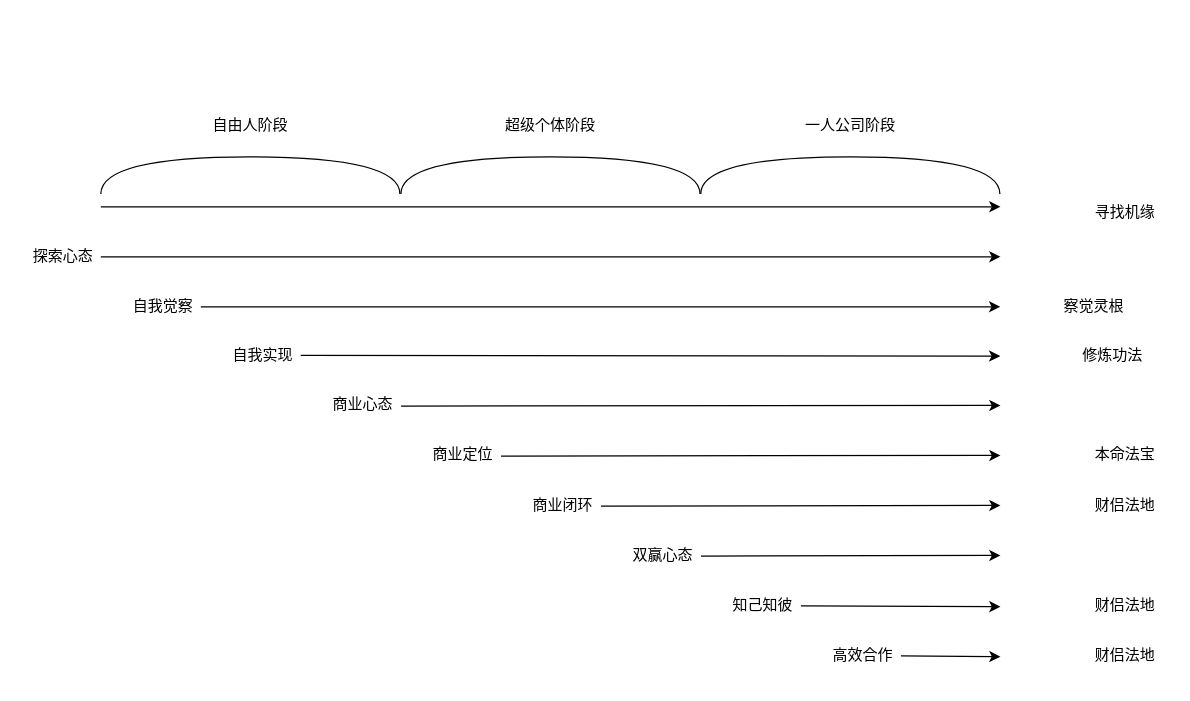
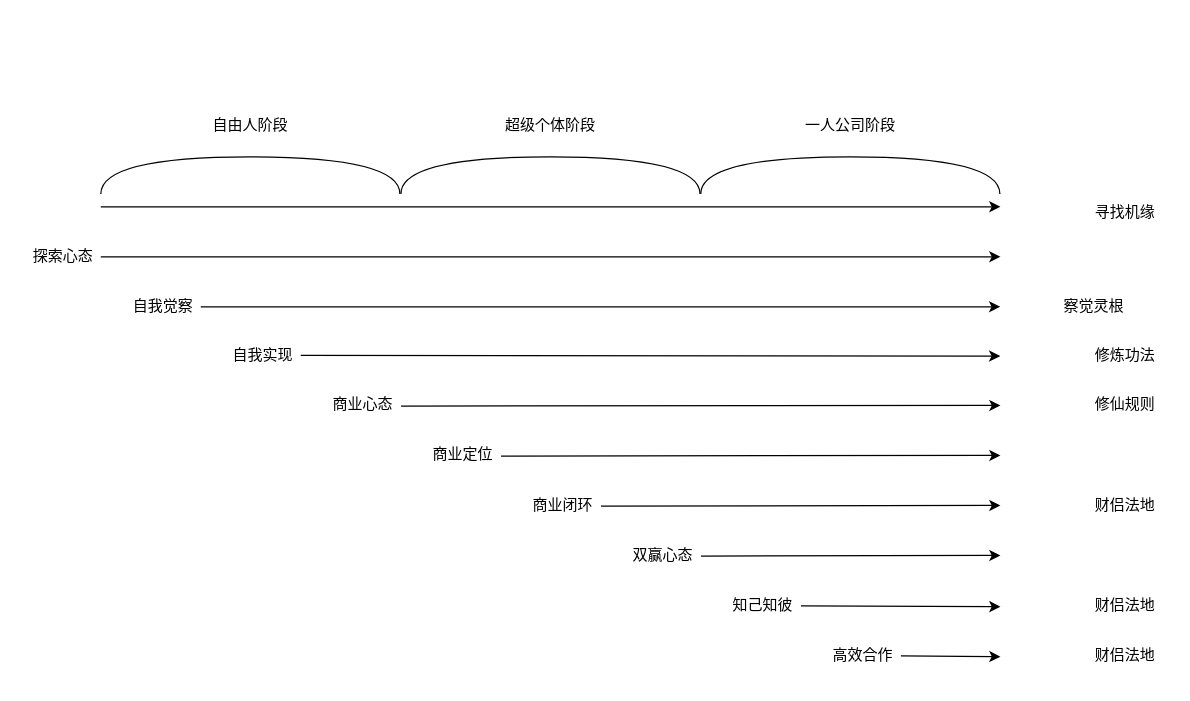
(1113, 356) -> (1126, 356)
none -> (1126, 404)
(1126, 454) -> none
